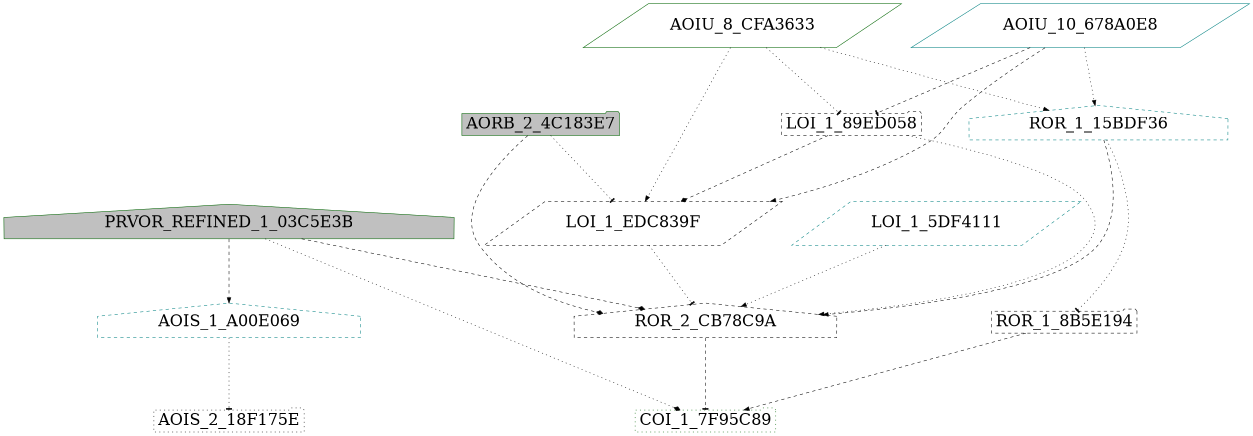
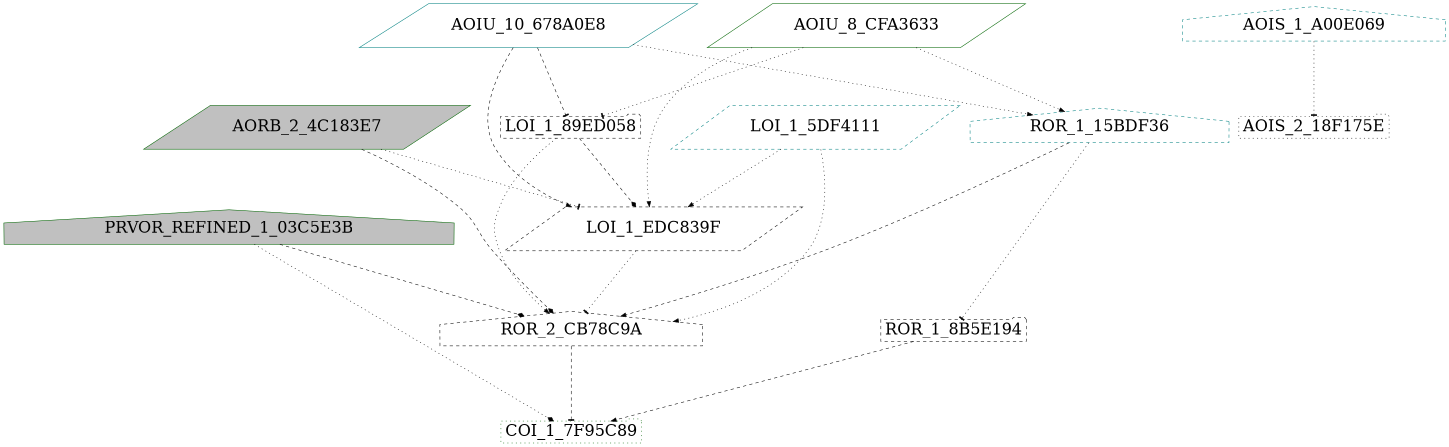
(541, 124) -> (307, 127)
none -> (737, 177)
(229, 268) -> none
